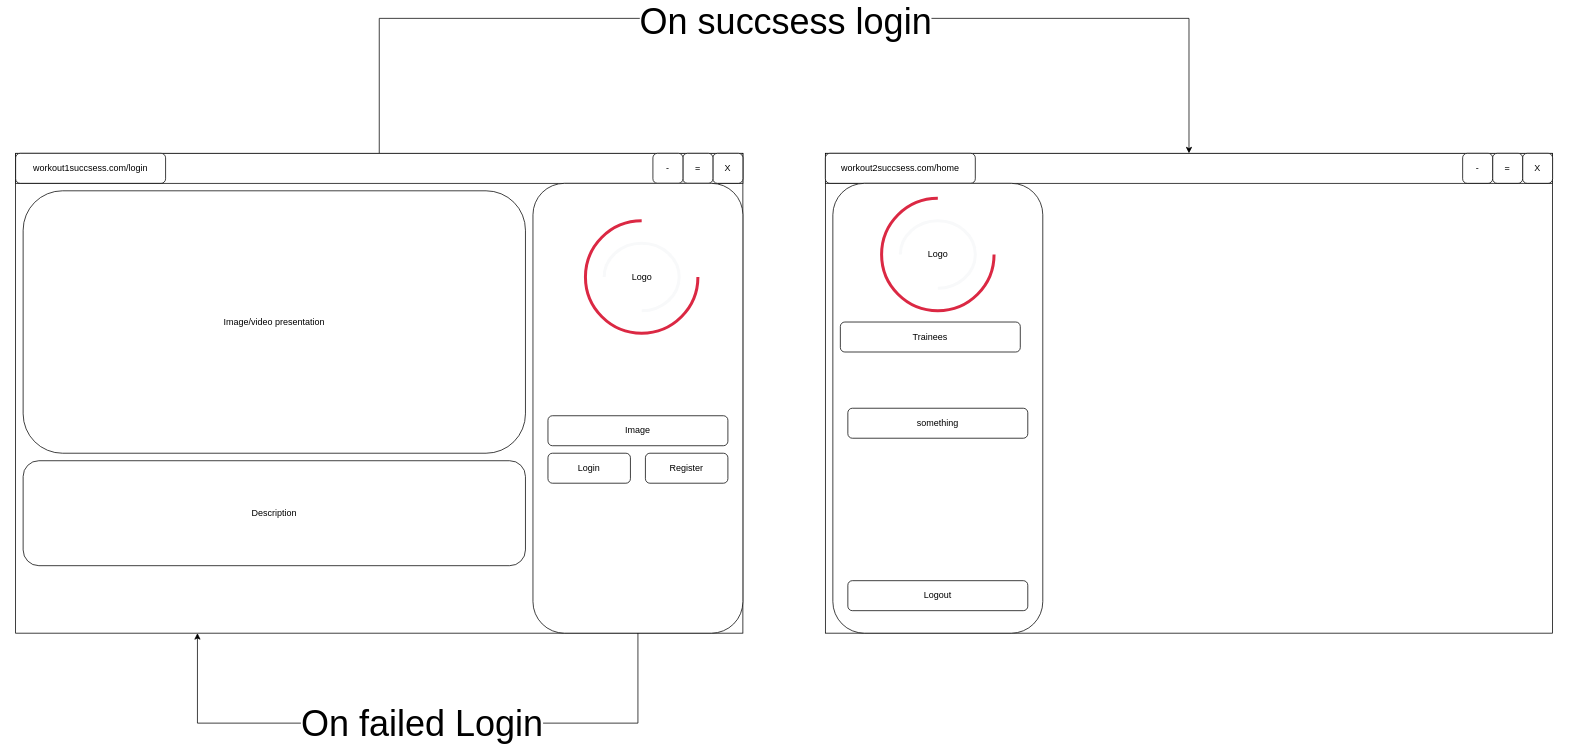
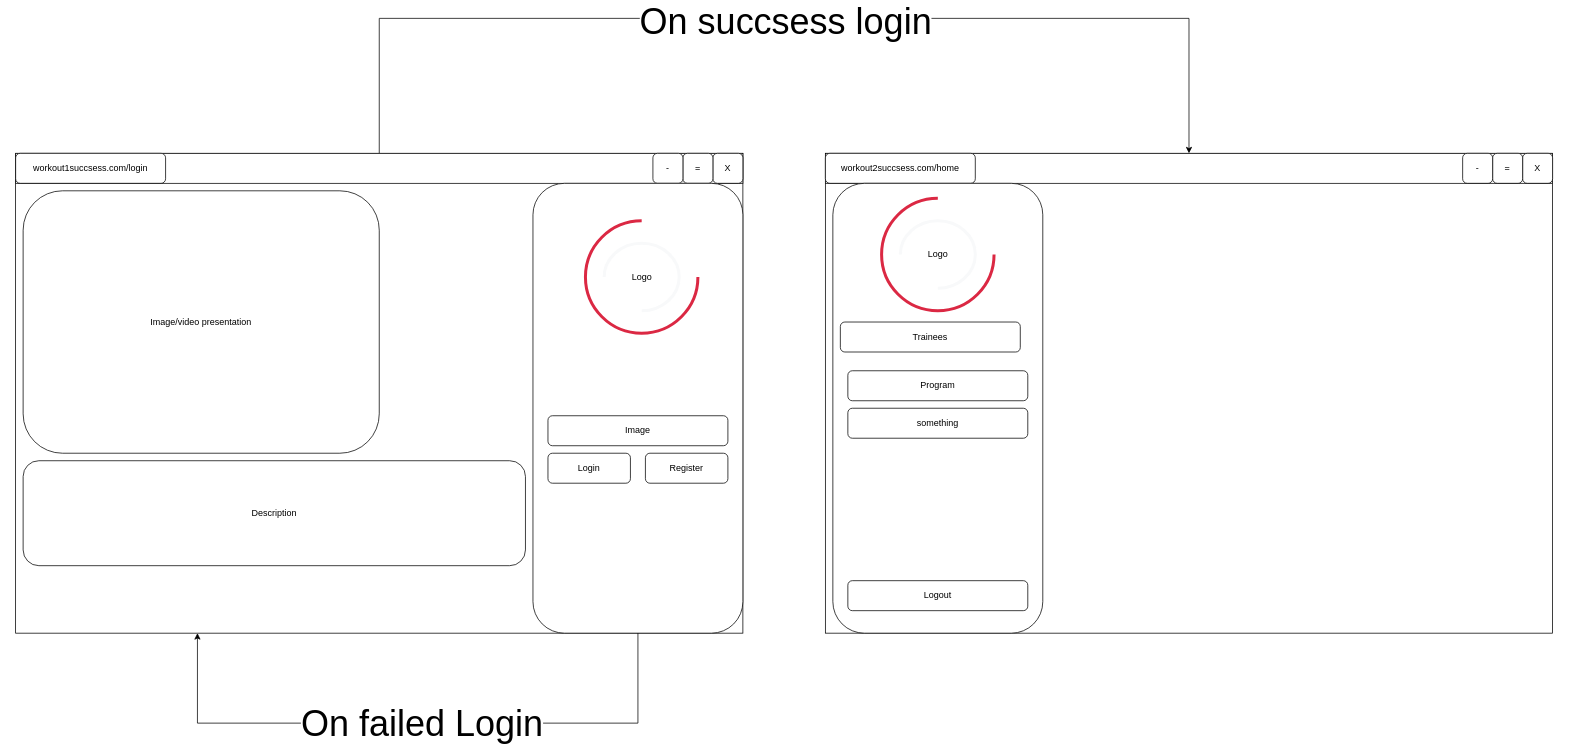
(274, 322) -> (201, 322)
none -> (938, 386)
